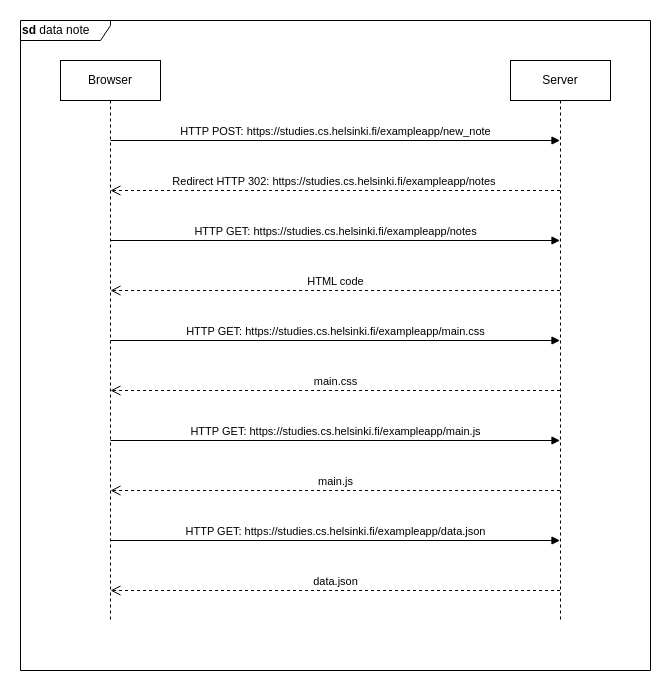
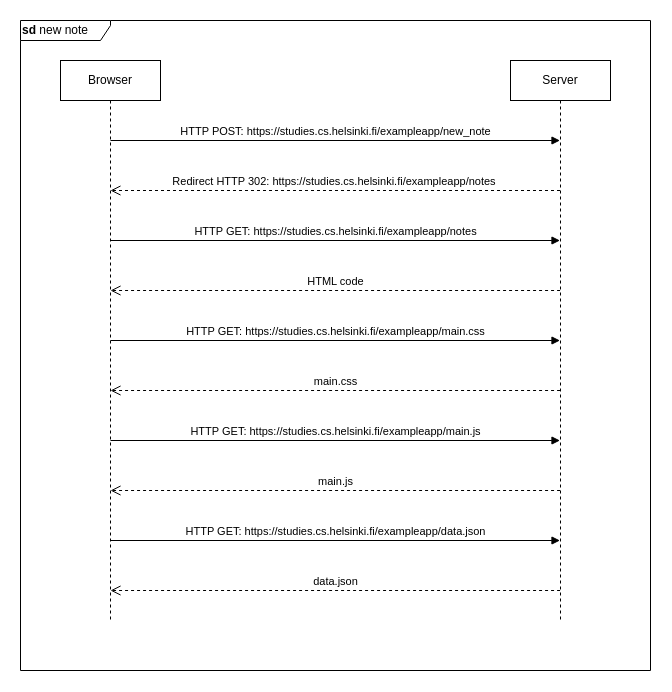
(60, 31) -> (56, 31)
